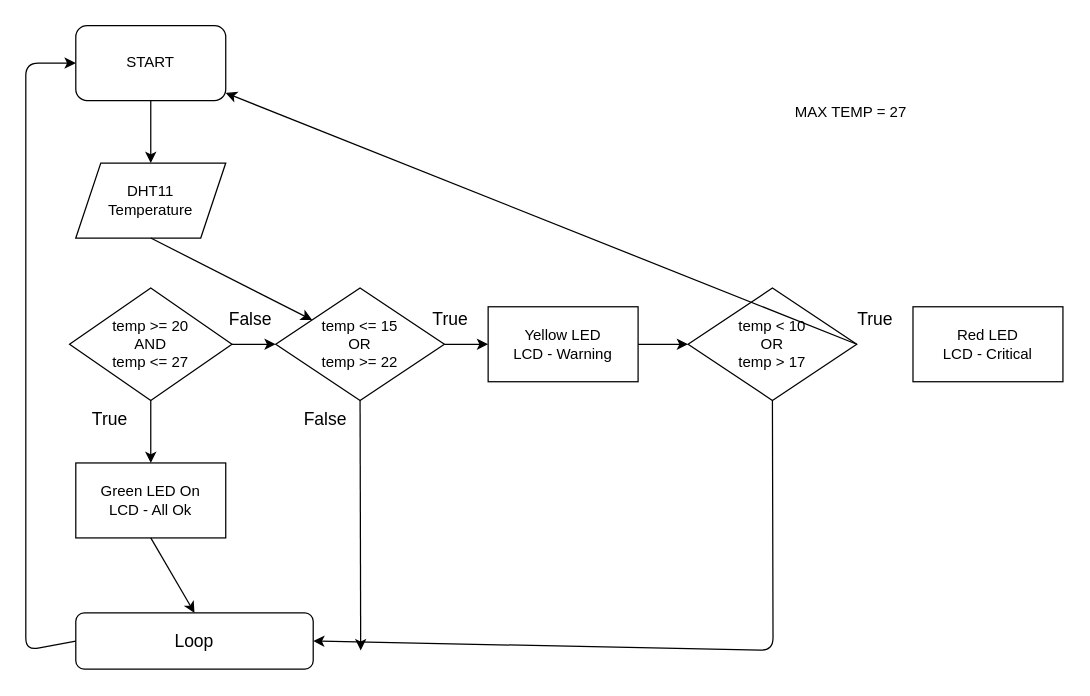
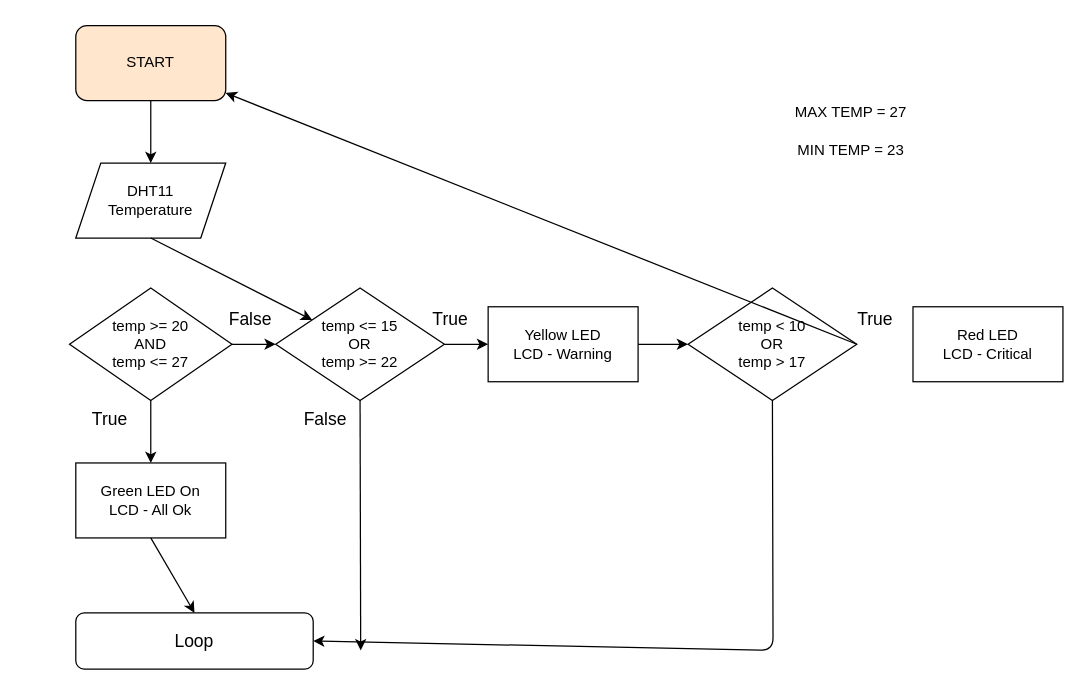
(151, 63) -> (151, 63)
none -> (851, 151)
(26, 362) -> none
